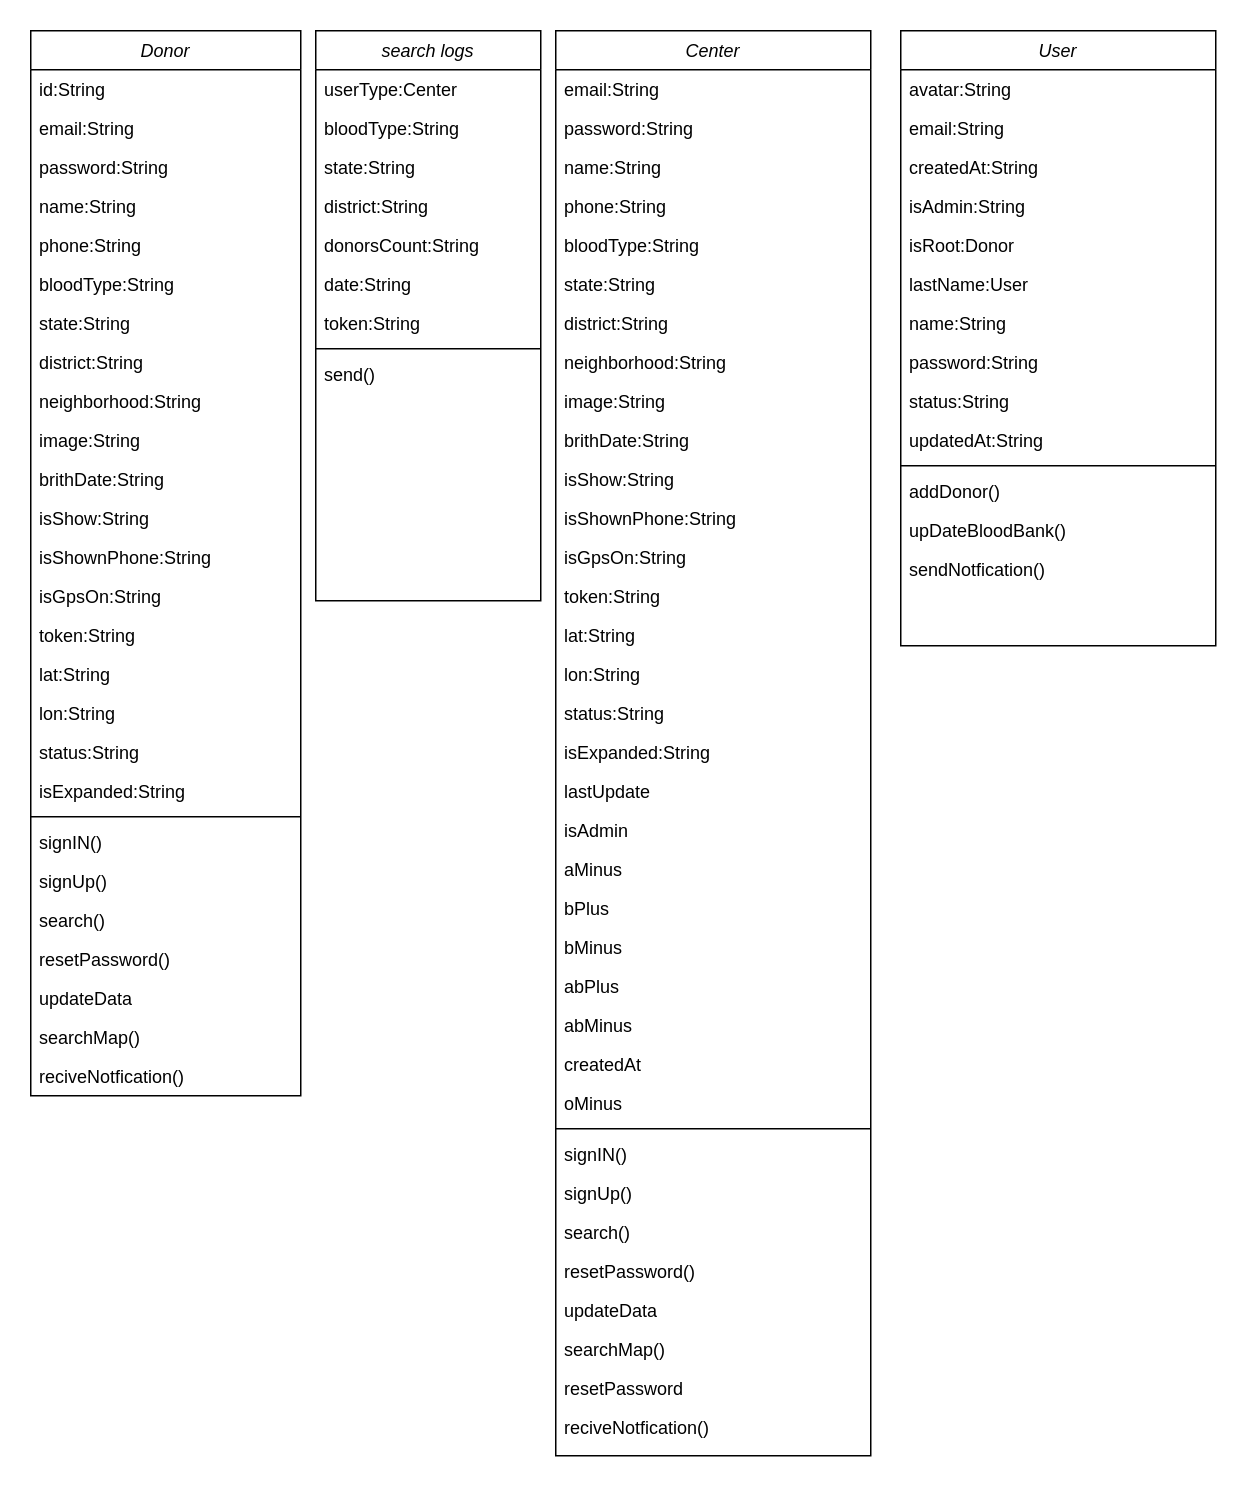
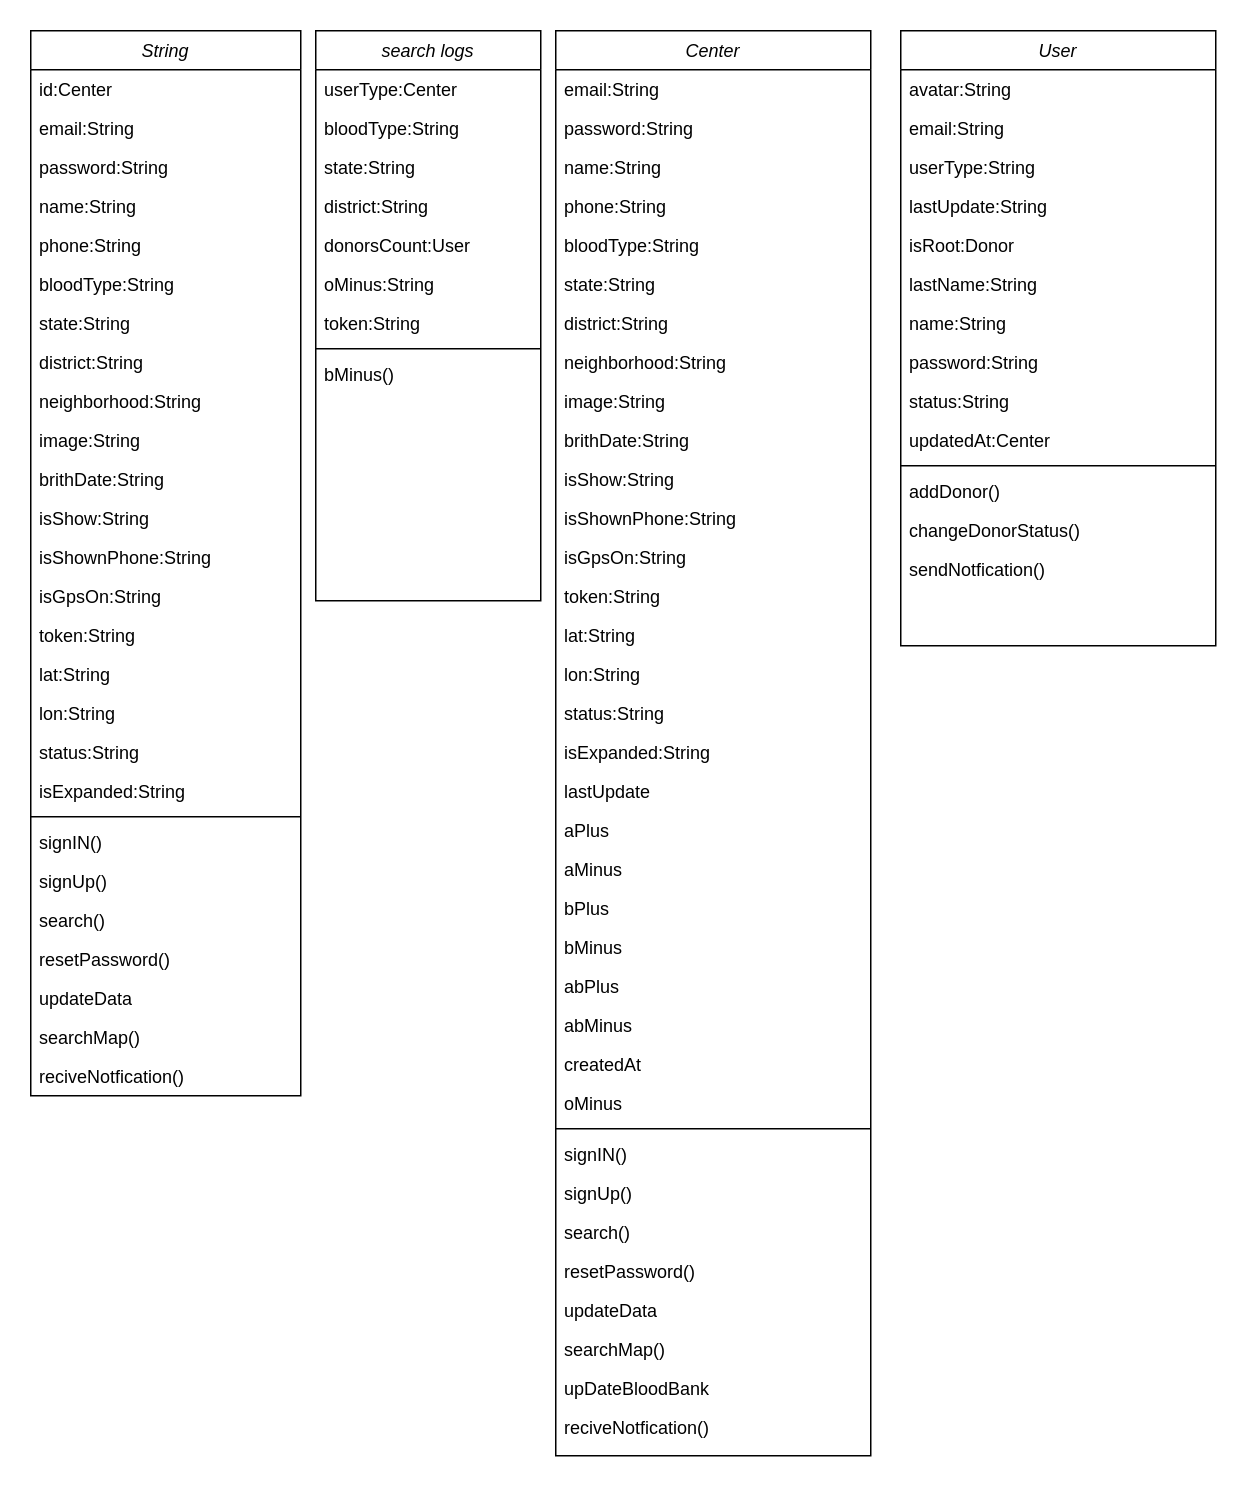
(165, 51) -> (165, 51)
(77, 90) -> (80, 90)
(985, 168) -> (980, 168)
(970, 207) -> (988, 207)
(410, 246) -> (402, 246)
(375, 285) -> (383, 285)
(970, 285) -> (978, 285)
(354, 375) -> (362, 375)
(985, 441) -> (987, 441)
(992, 531) -> (1005, 531)
(595, 831) -> (587, 831)
(630, 1389) -> (637, 1389)
